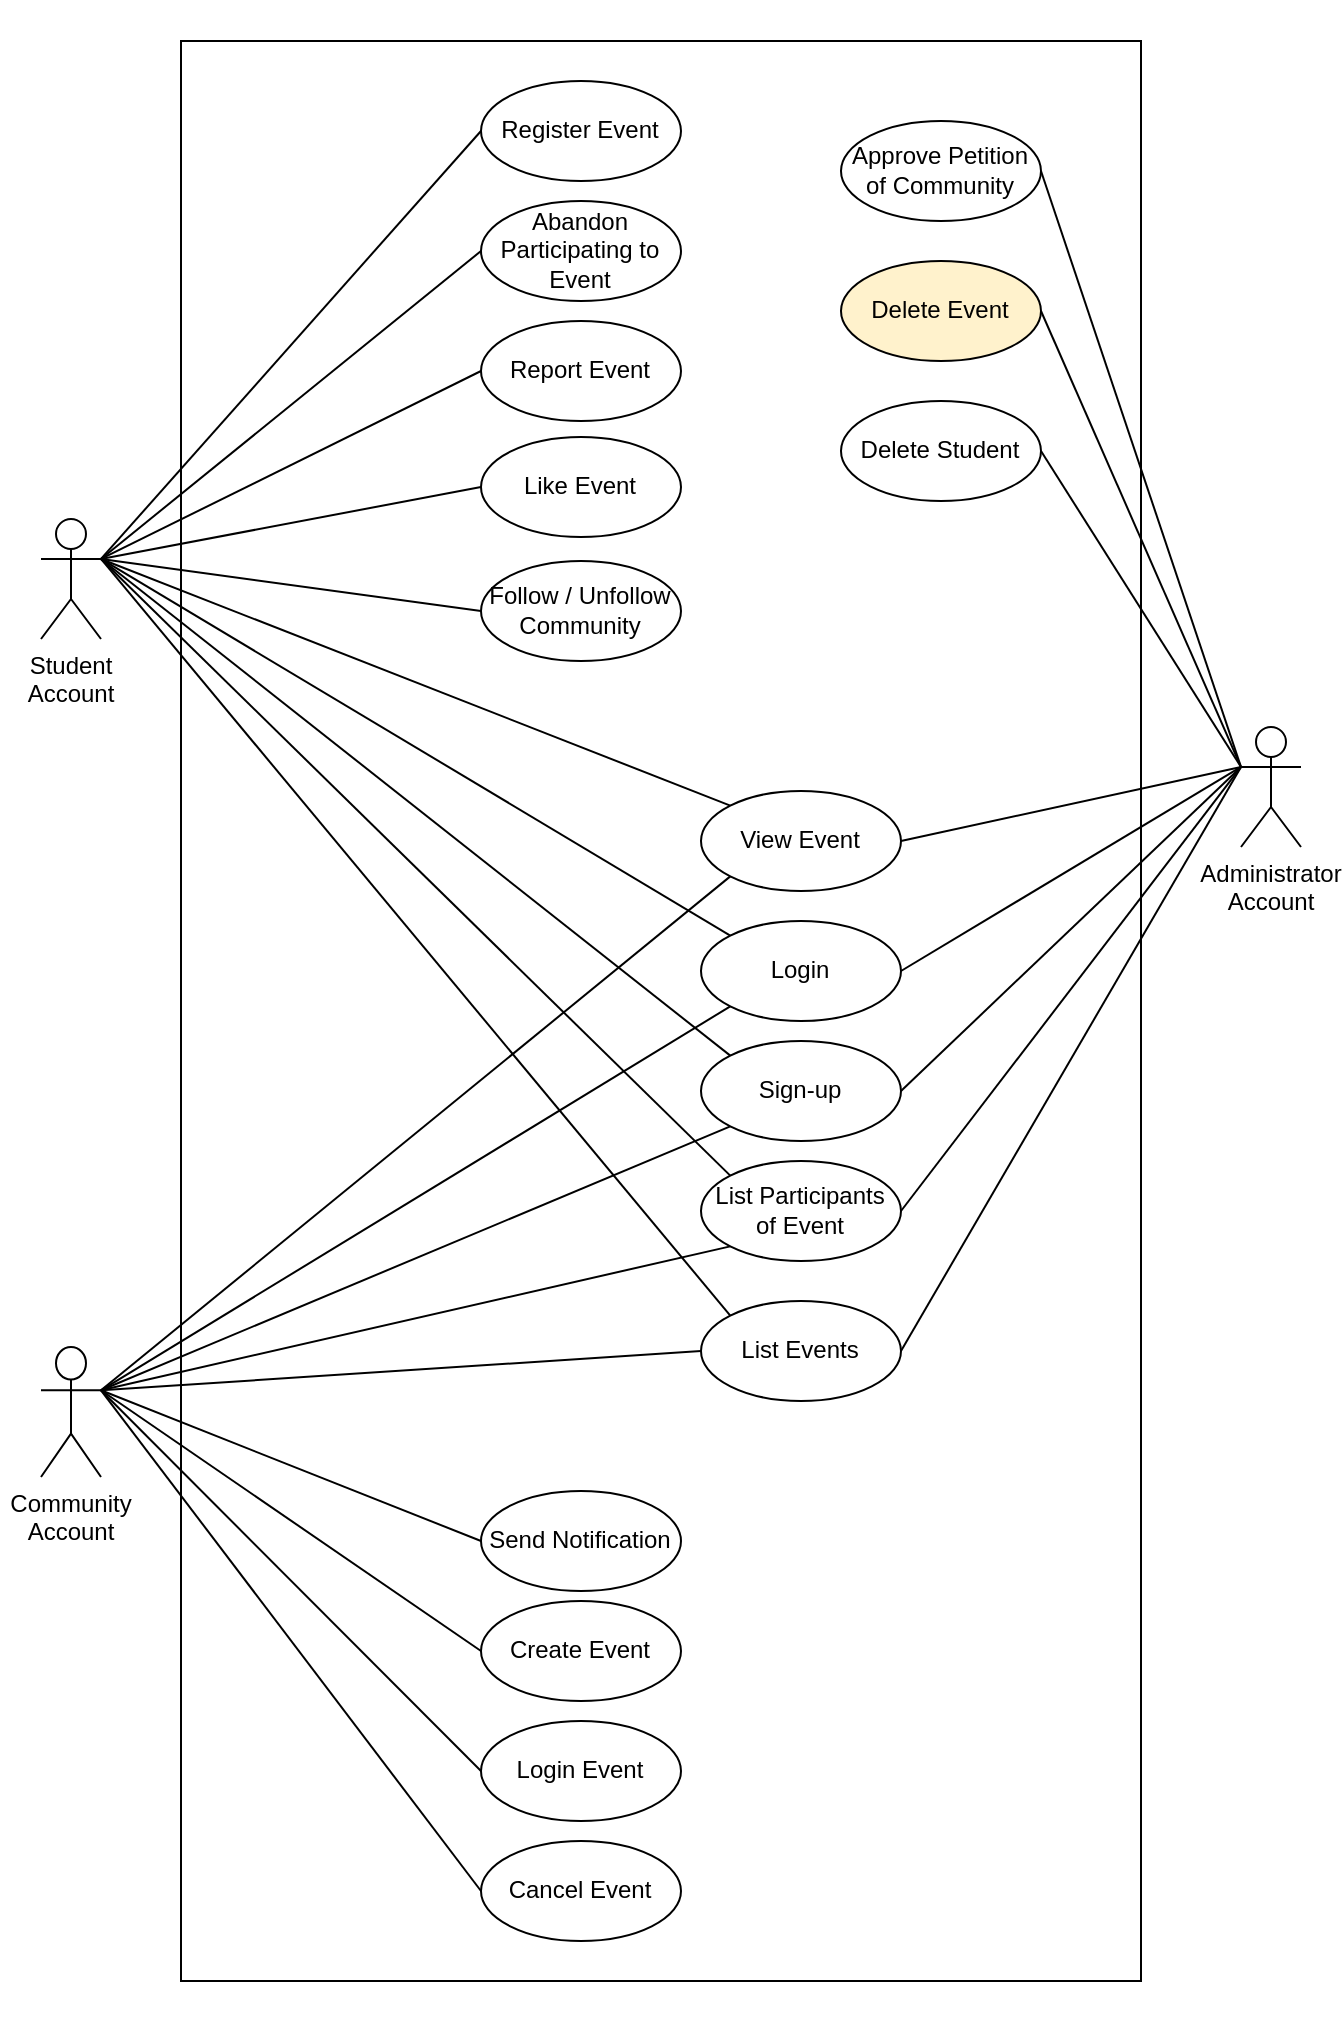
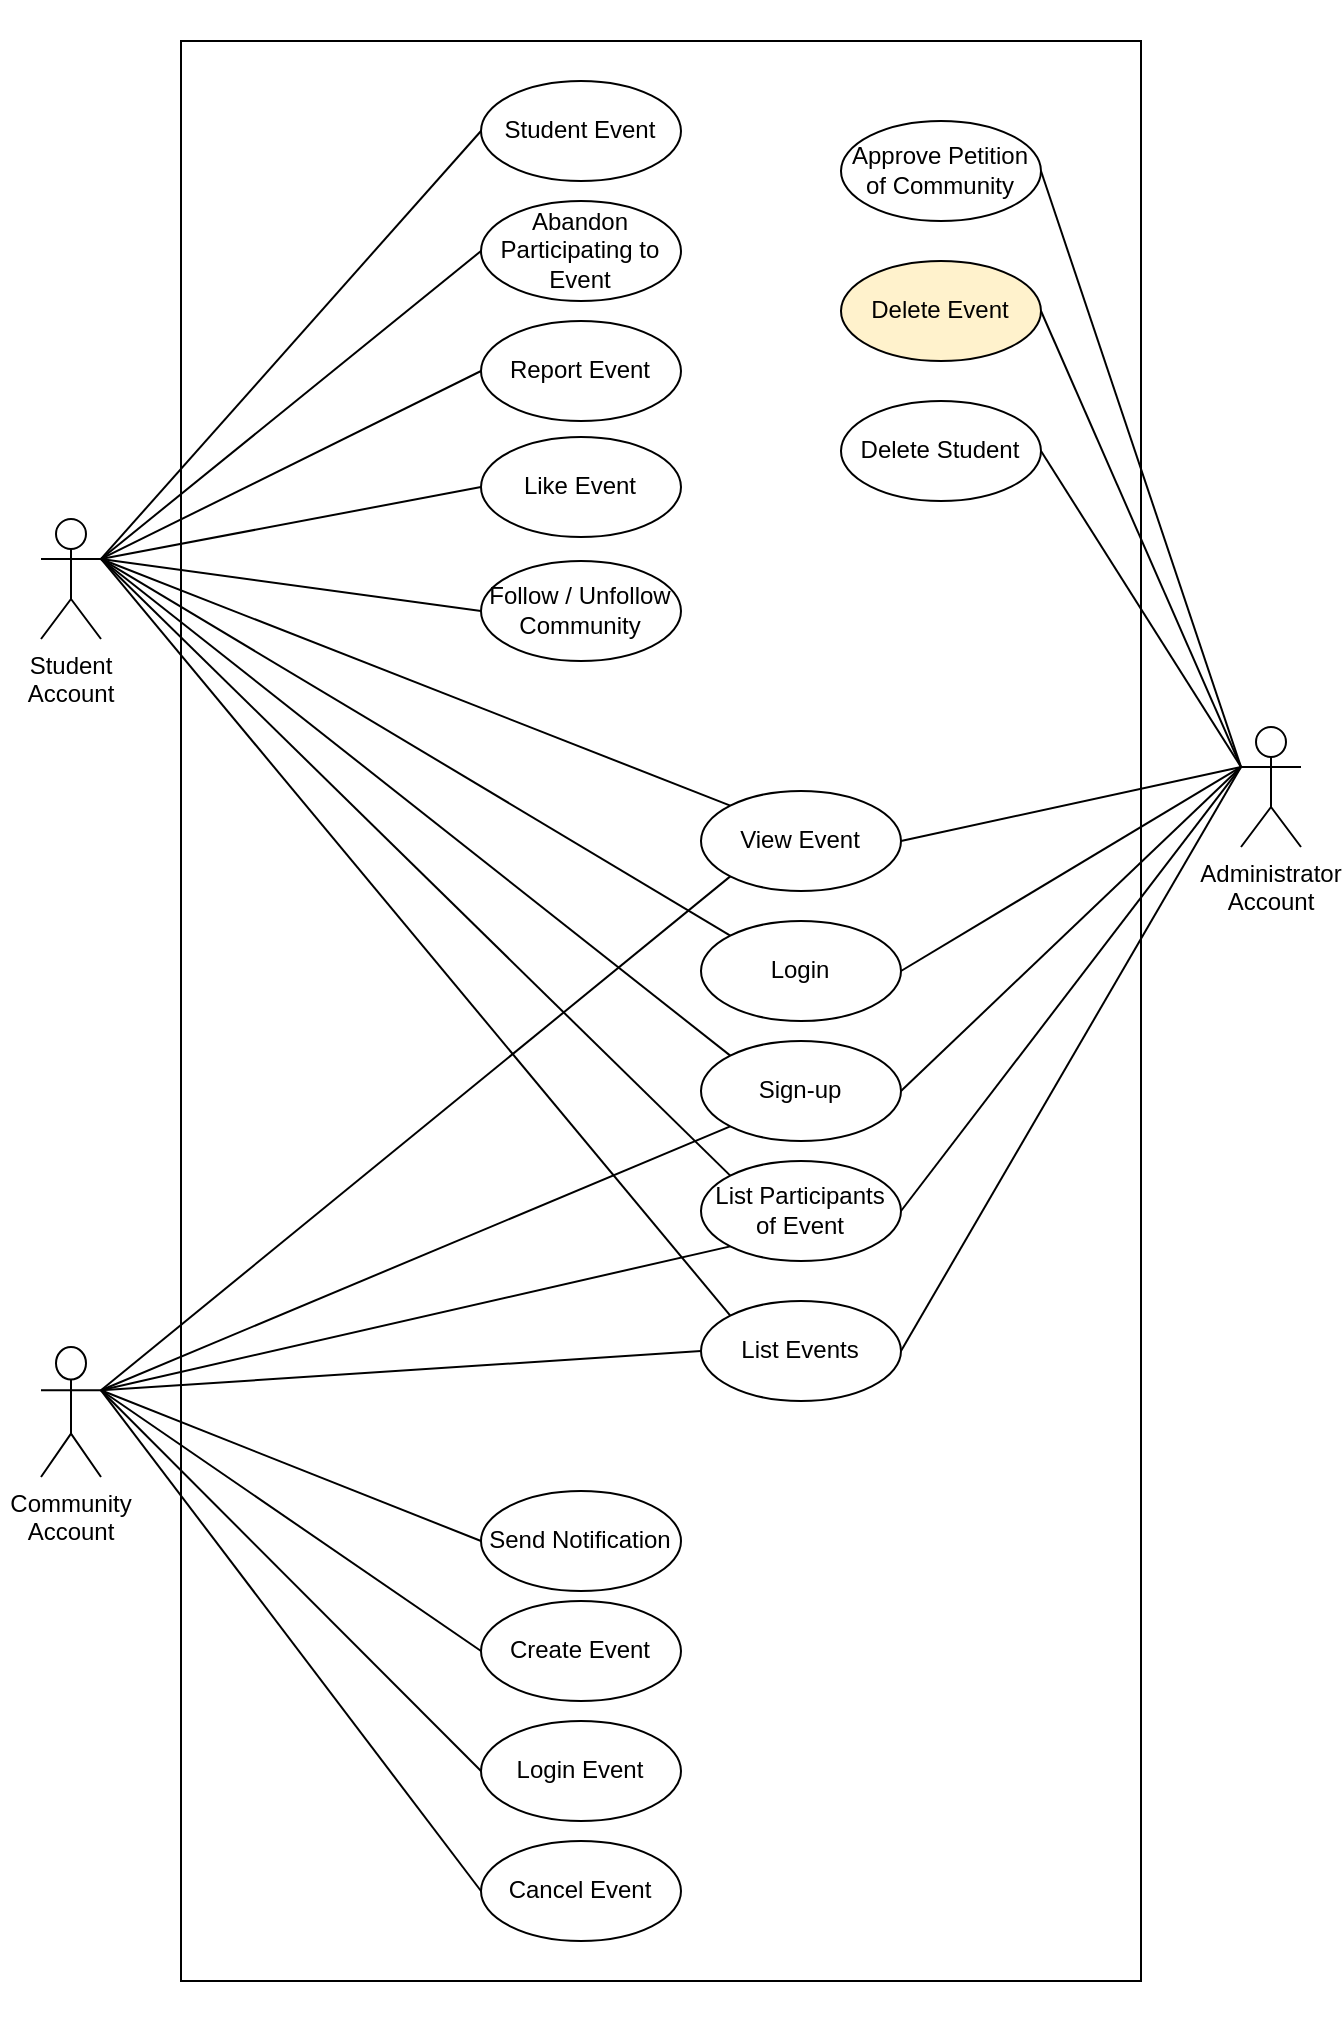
(581, 131) -> (581, 131)
(426, 1192) -> none
